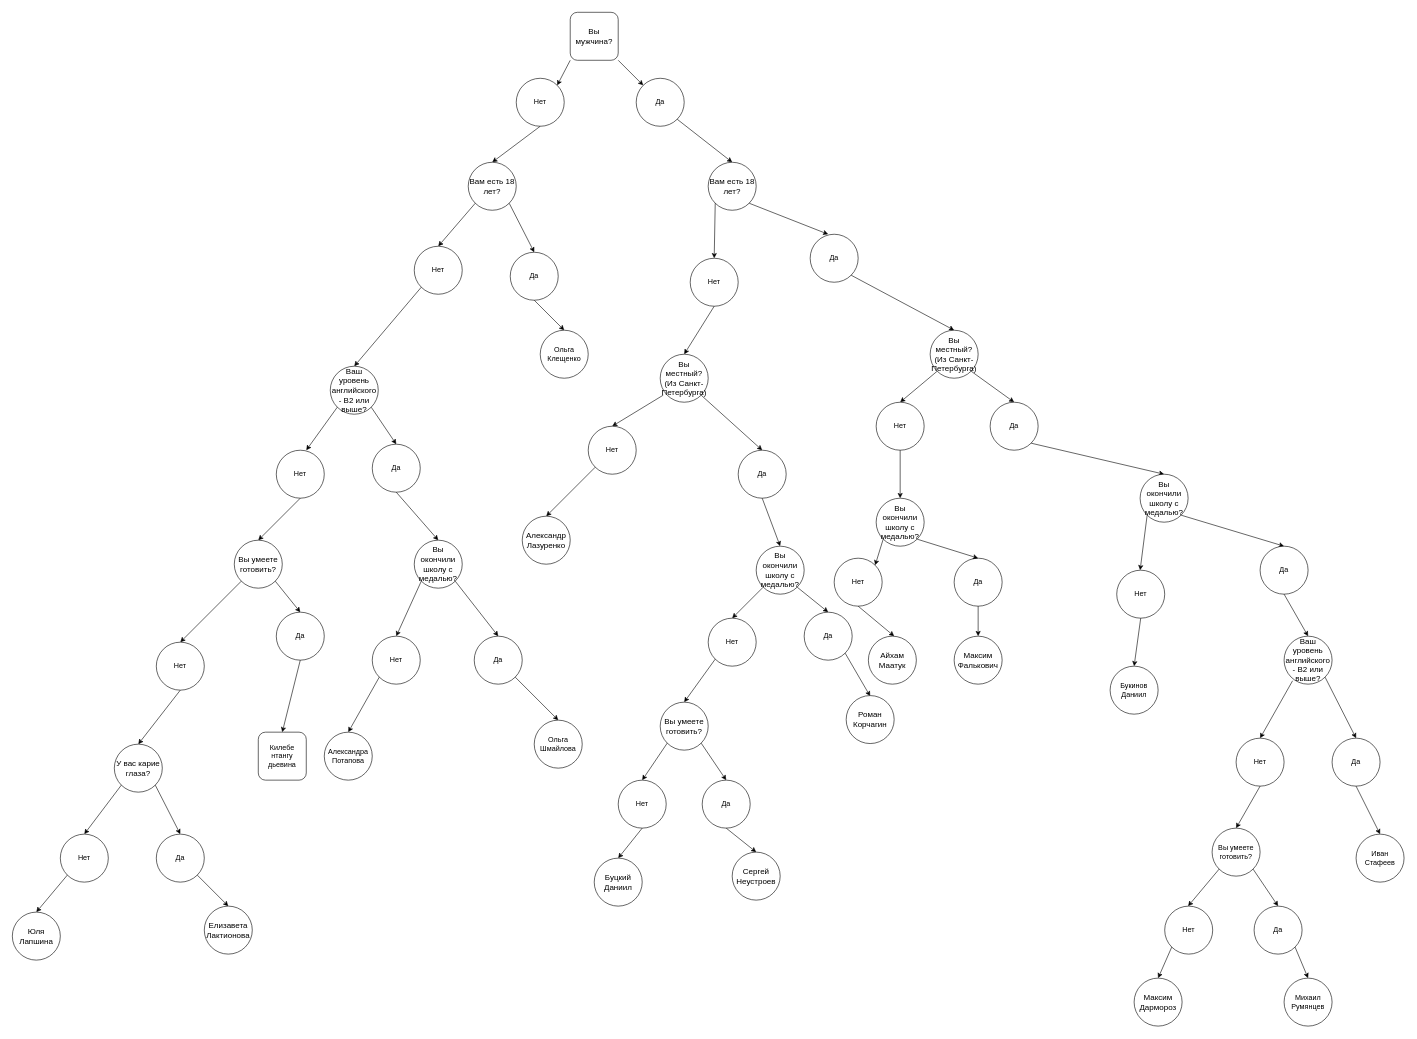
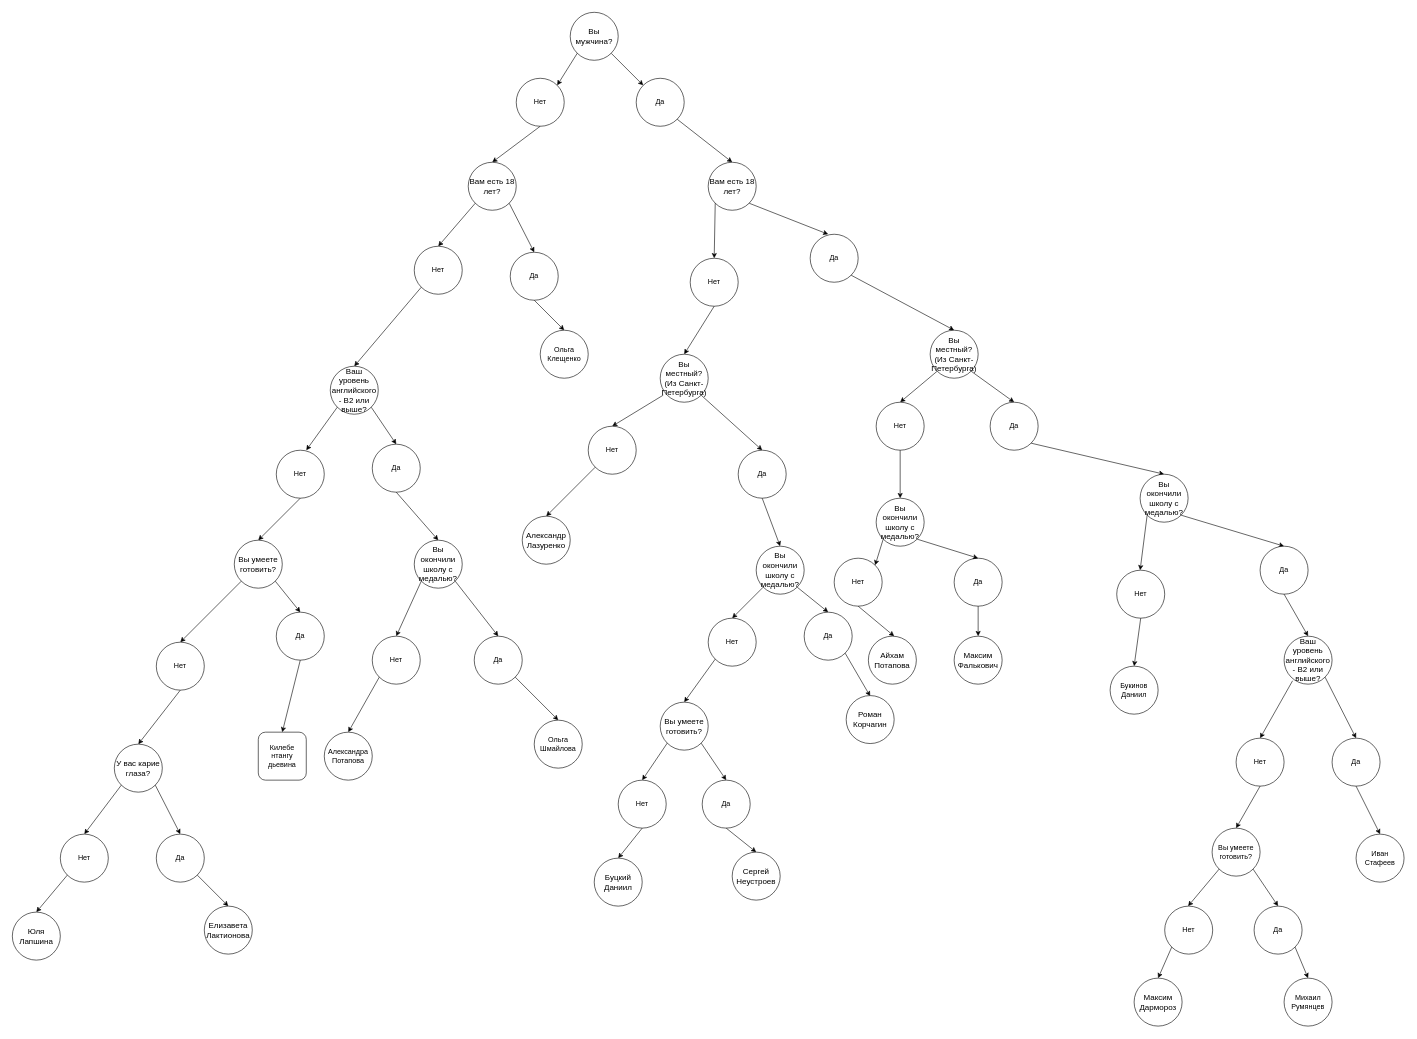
(594, 36) -> (594, 36)
(893, 660) -> (893, 660)
